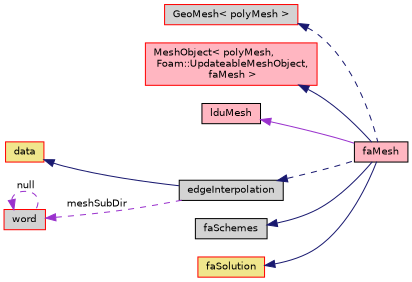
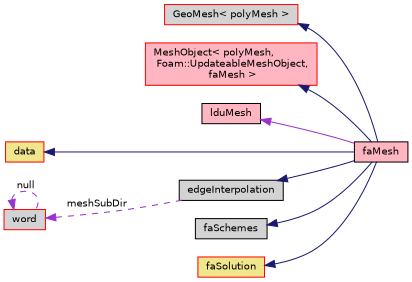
(353, 78) -> (353, 78)
(321, 170) -> (321, 170)
(116, 177) -> (204, 152)
